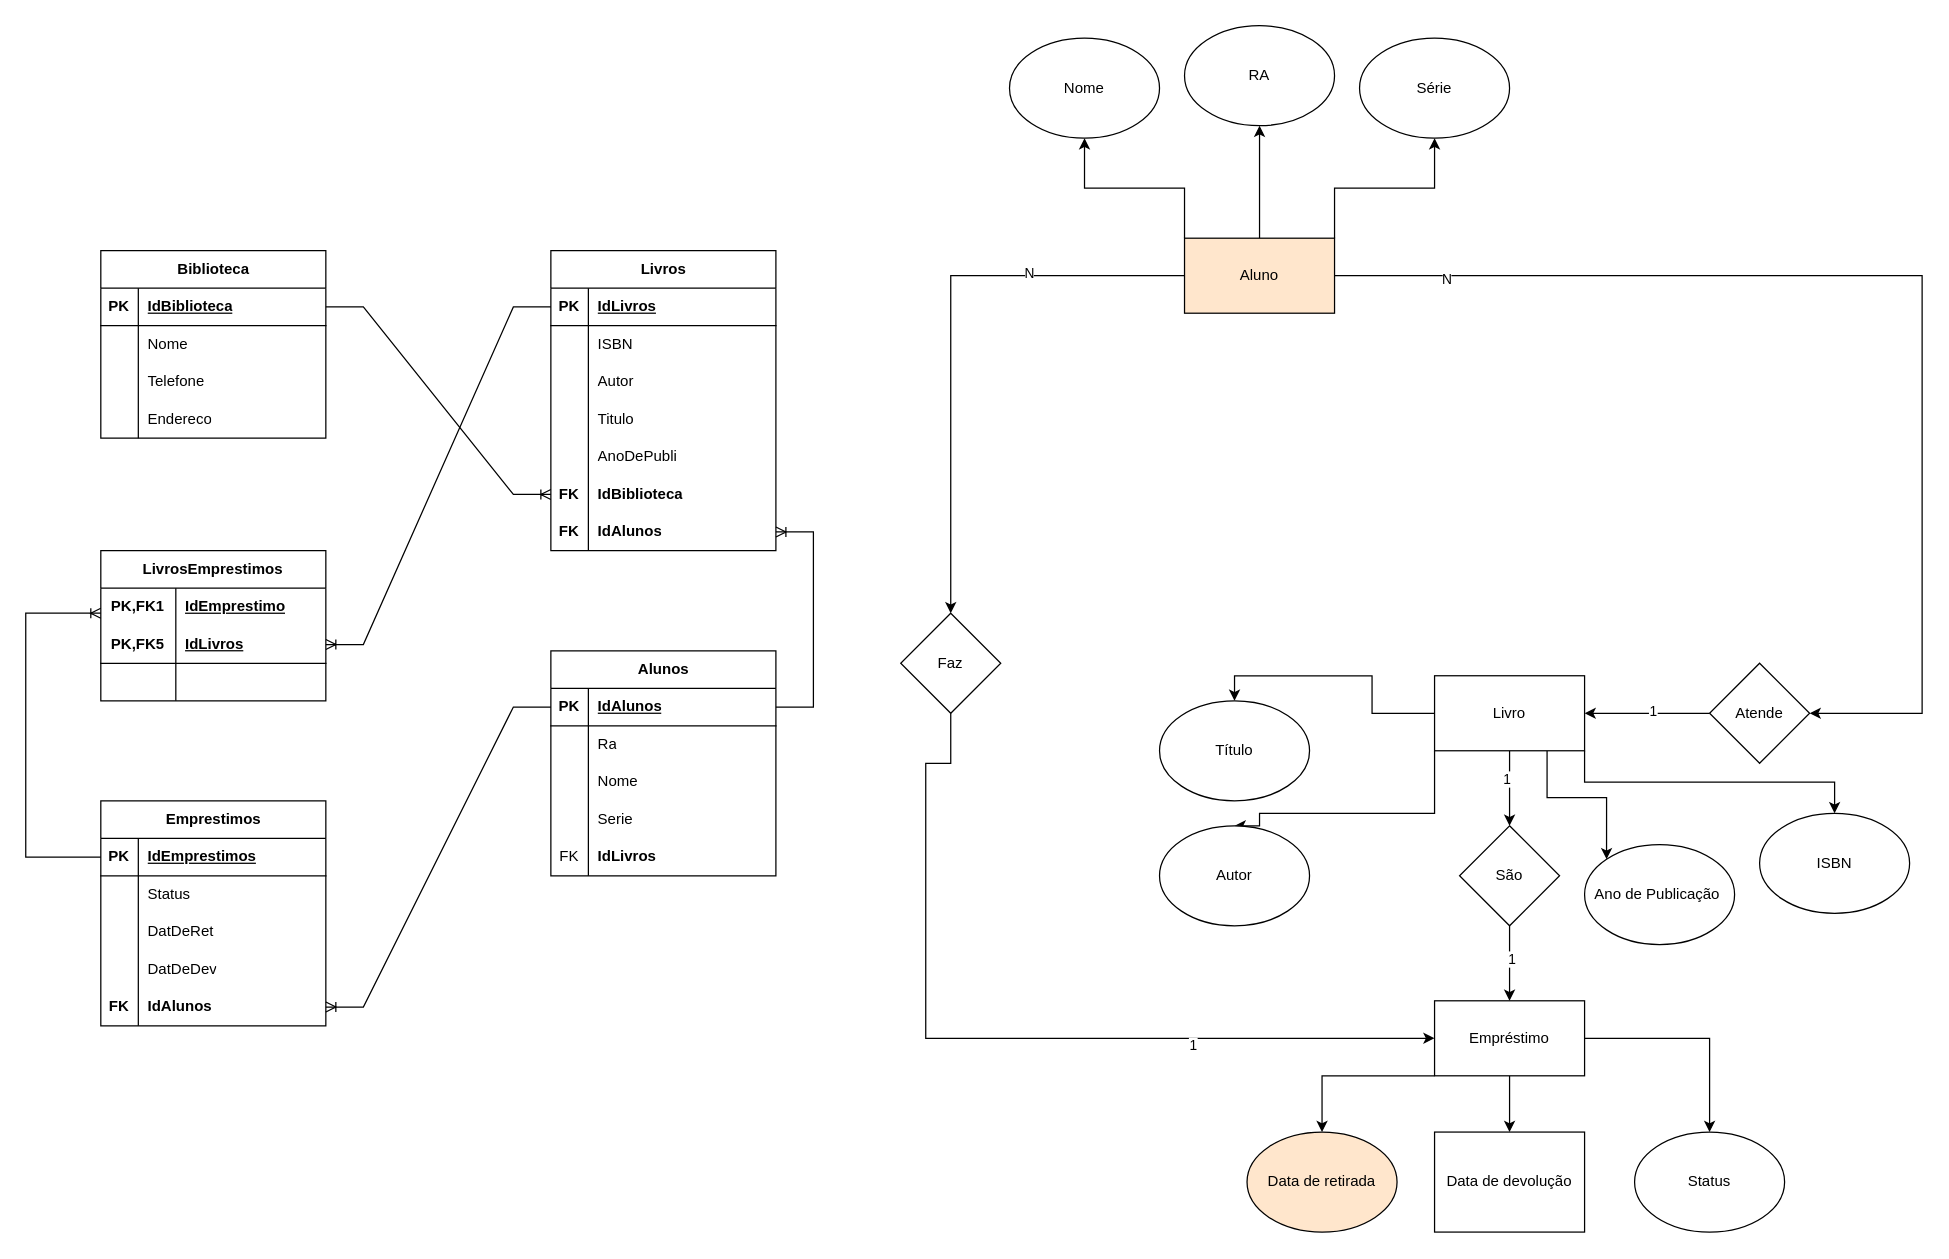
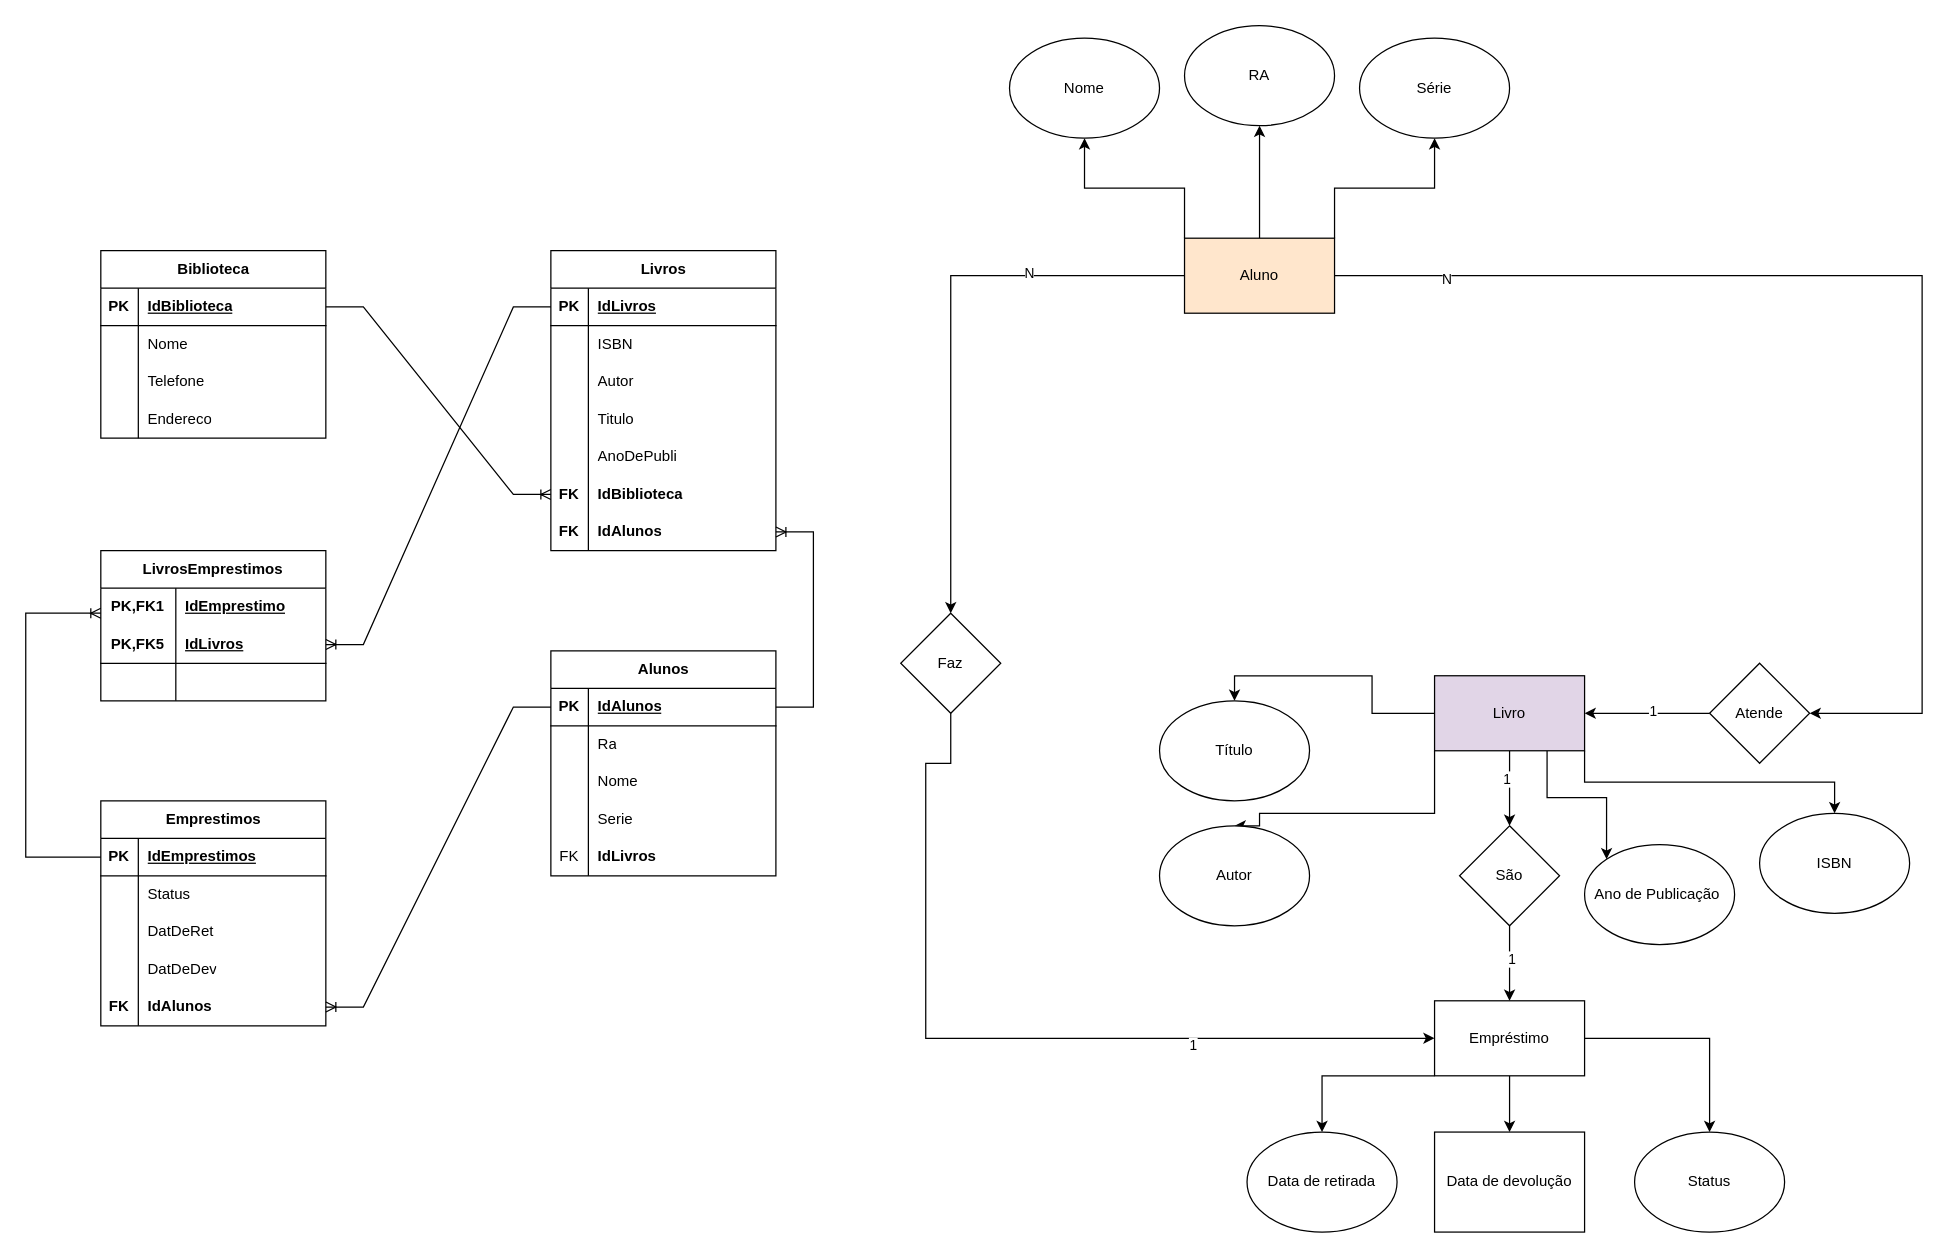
(1509, 713) -> (1509, 713)
(1322, 1182) -> (1322, 1182)
